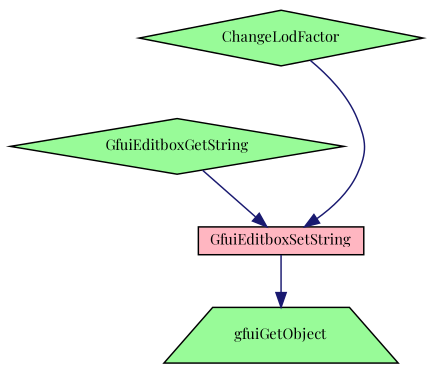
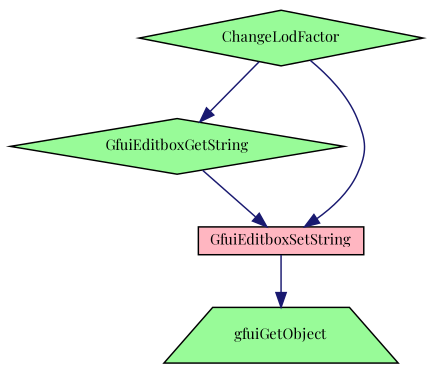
none -> (235, 87)
